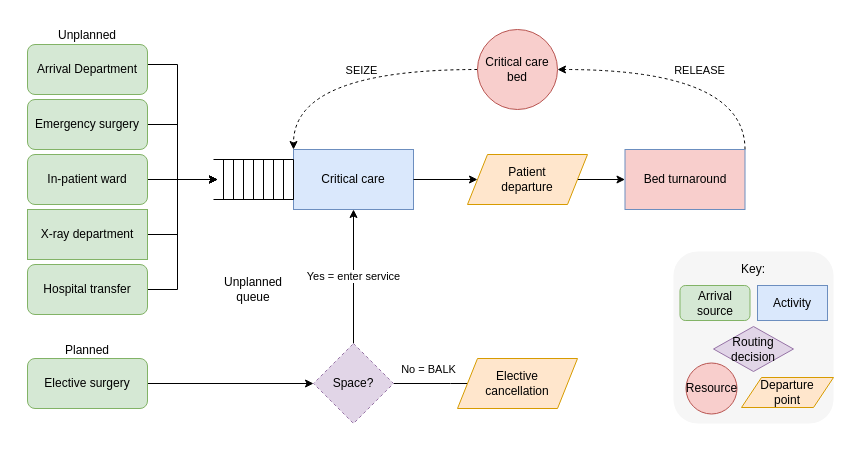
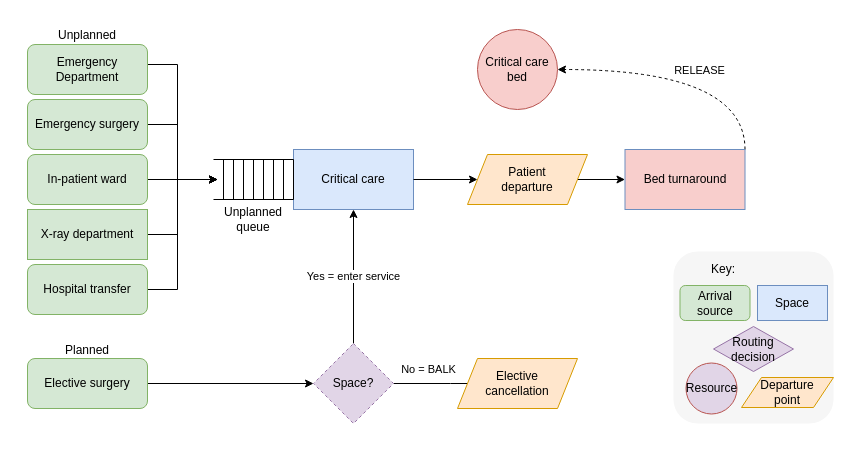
(88, 70) -> (88, 70)
(370, 79) -> none
(754, 270) -> (724, 270)
(254, 290) -> (254, 220)
(793, 304) -> (793, 304)
(712, 389) -> (712, 389)
